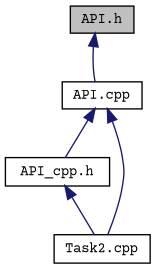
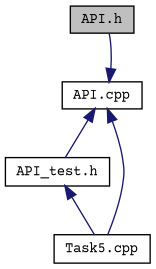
(93, 64) -> (111, 51)
(57, 172) -> (57, 172)
(102, 249) -> (102, 249)
